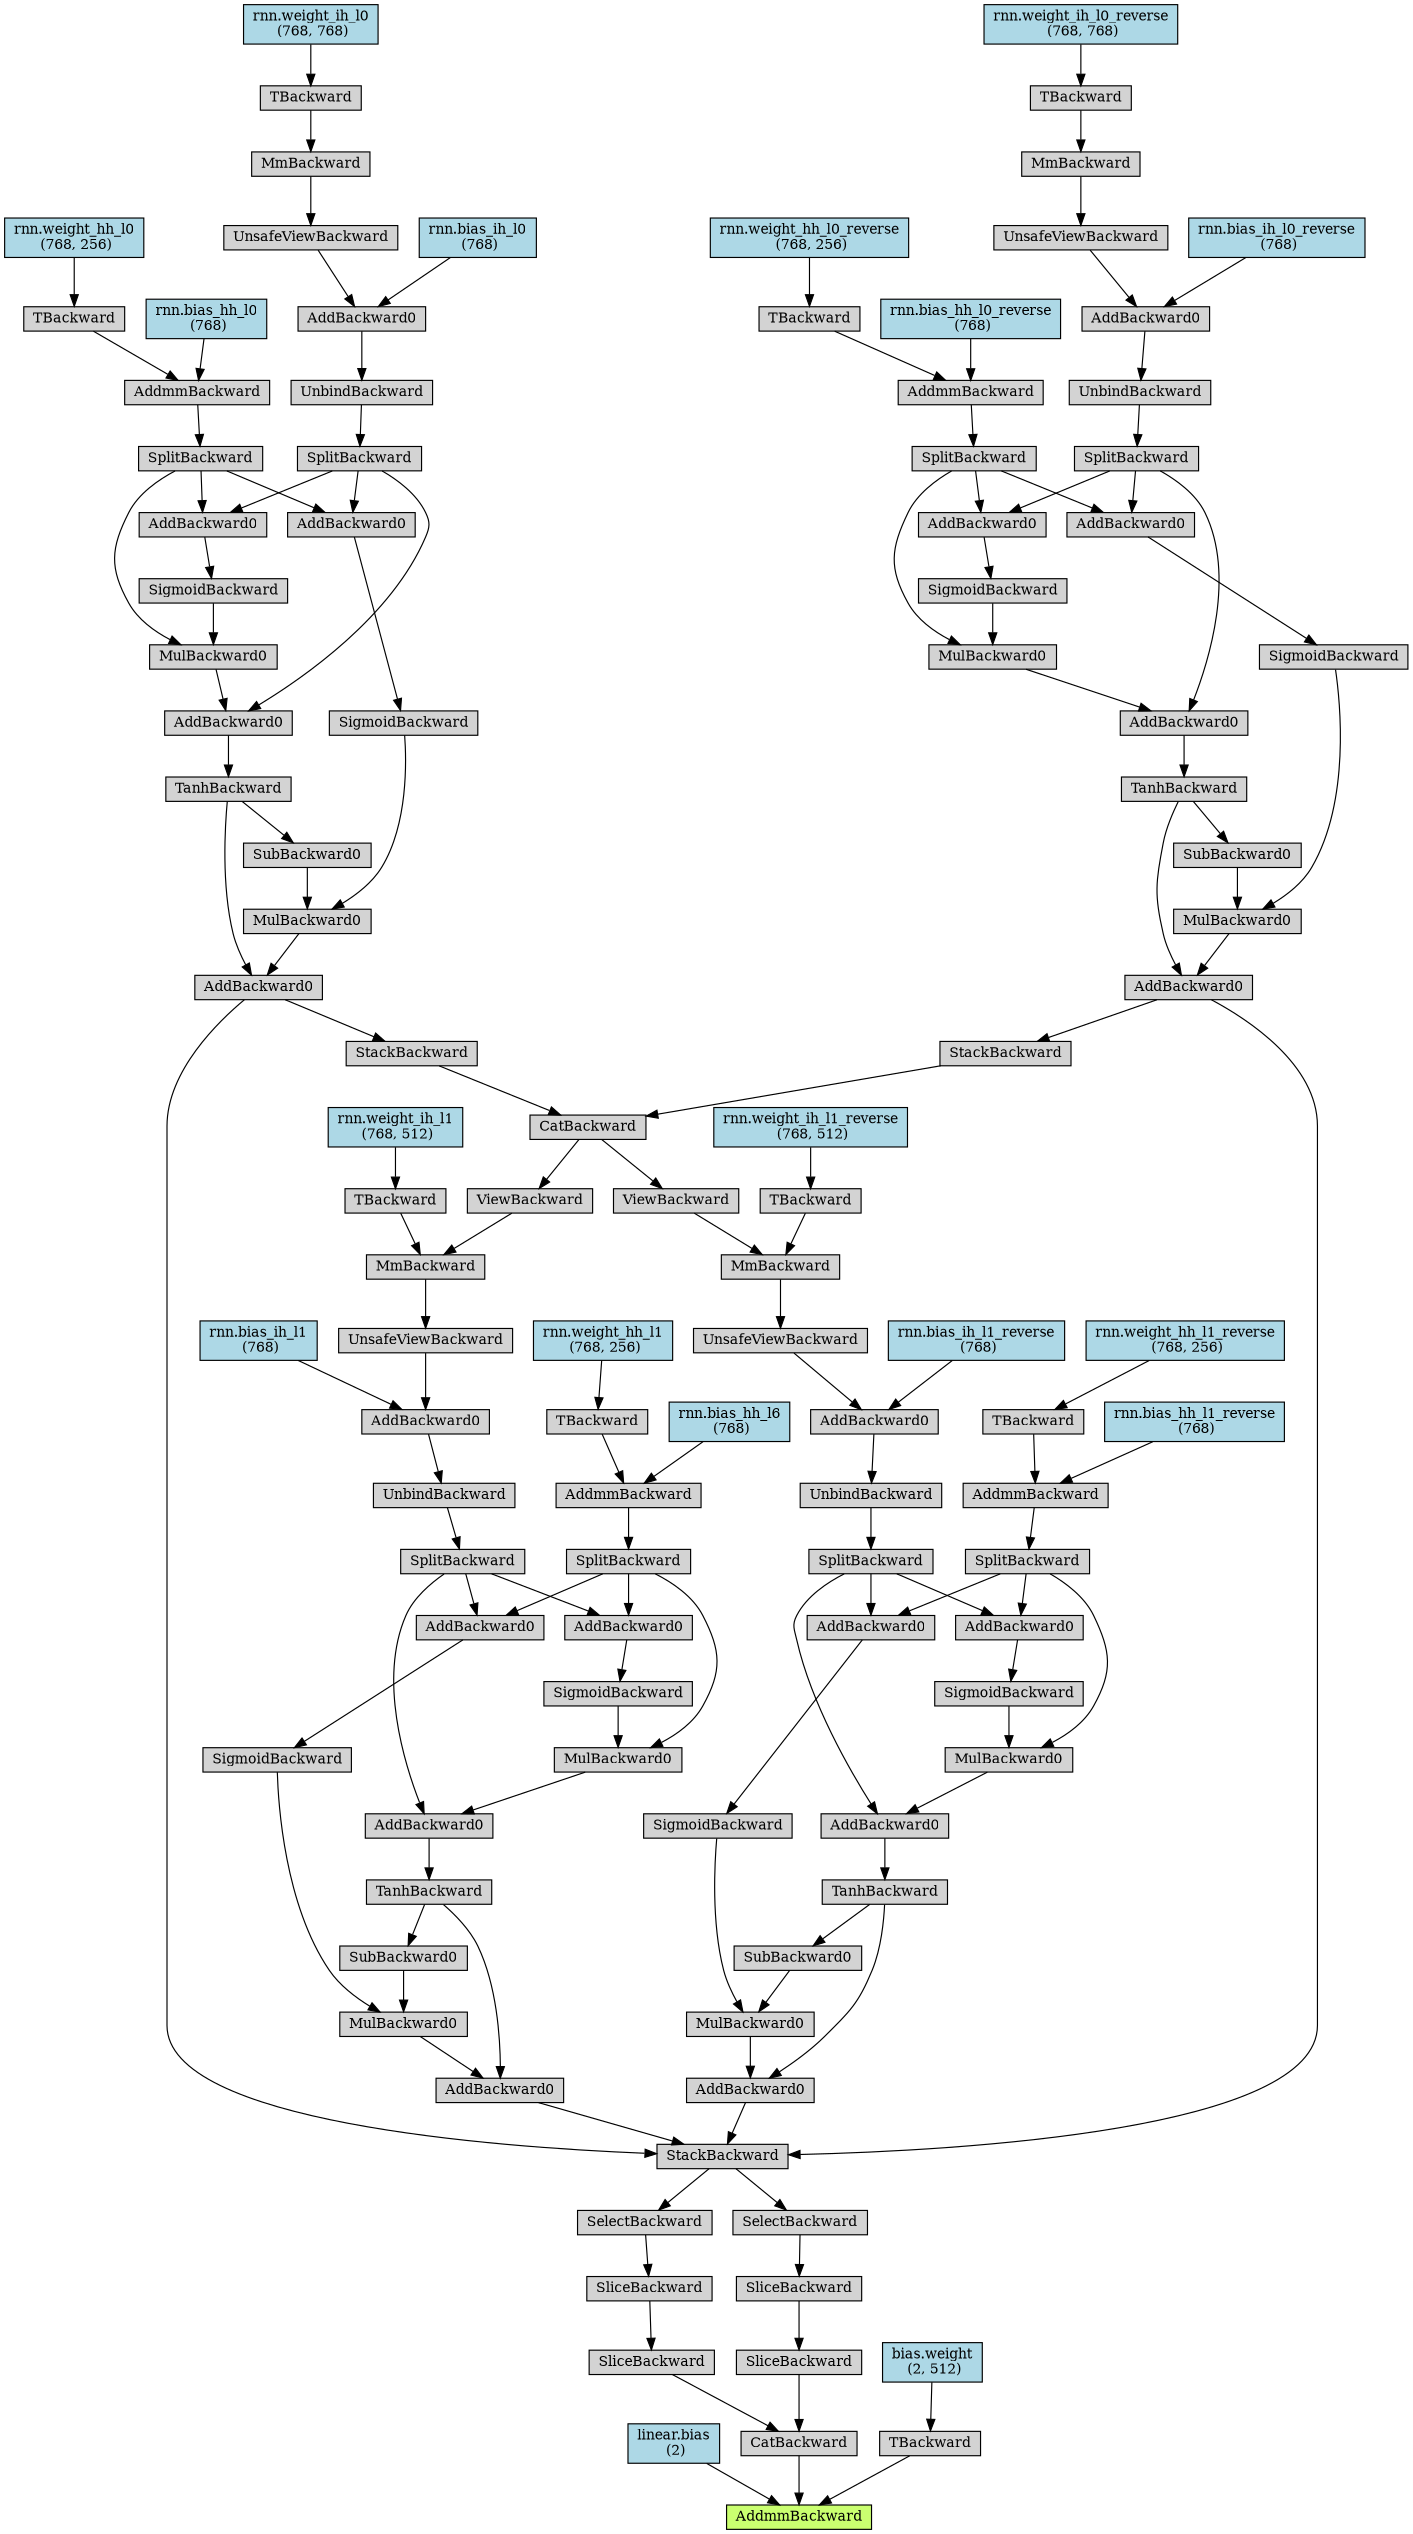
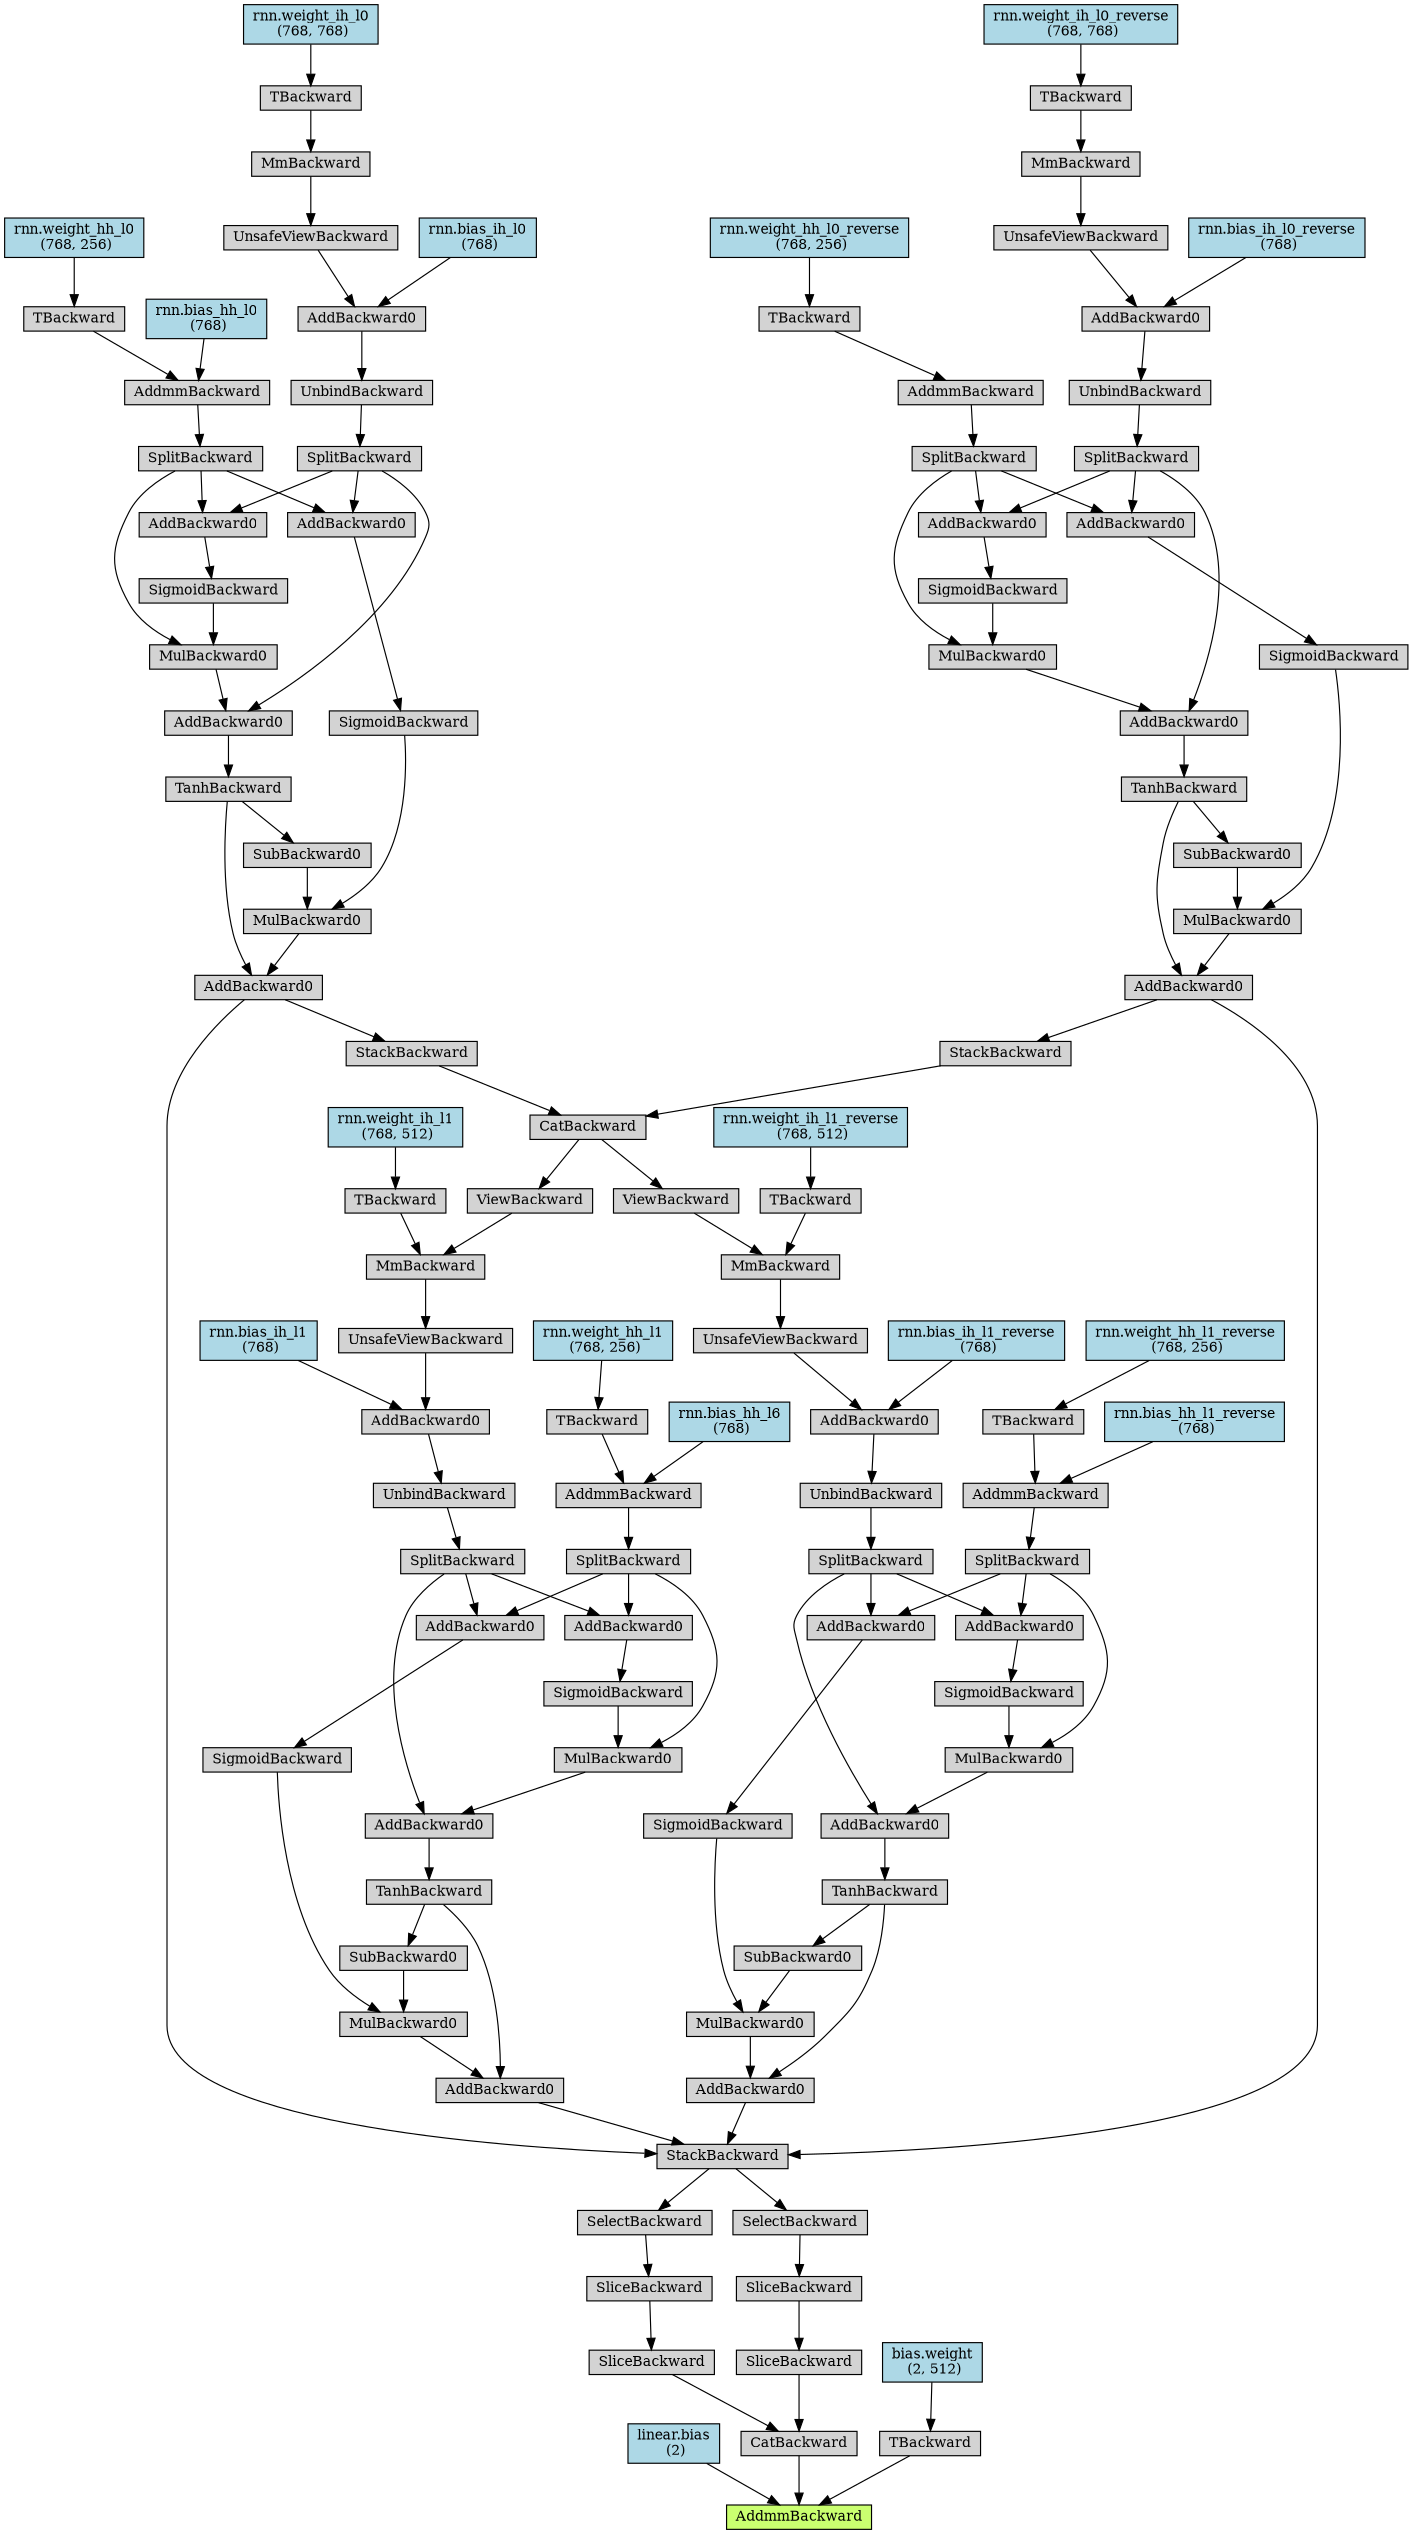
(971, 319) -> none
